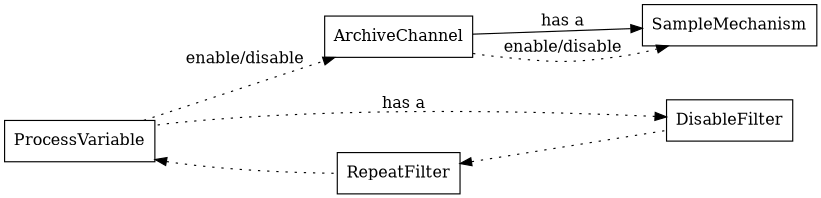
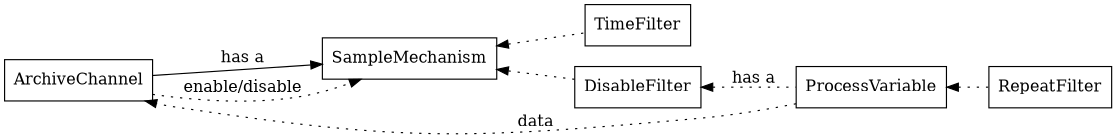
none -> (638, 25)
(240, 59) -> (536, 122)
(569, 146) -> (542, 75)
